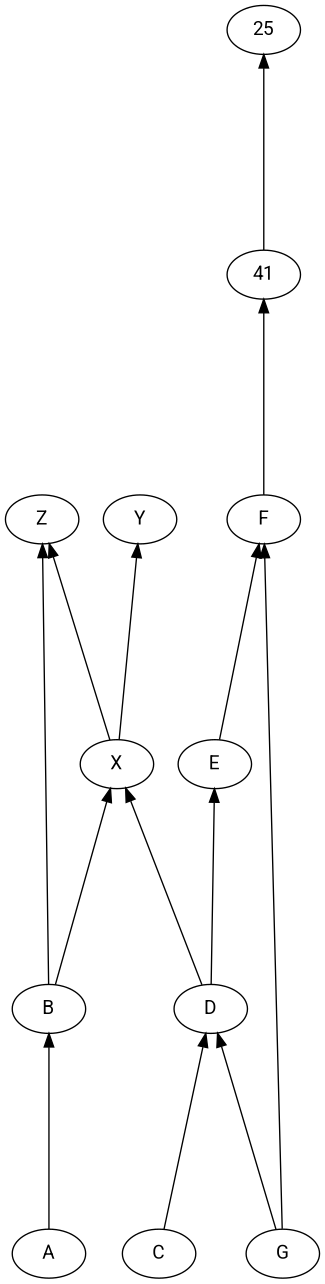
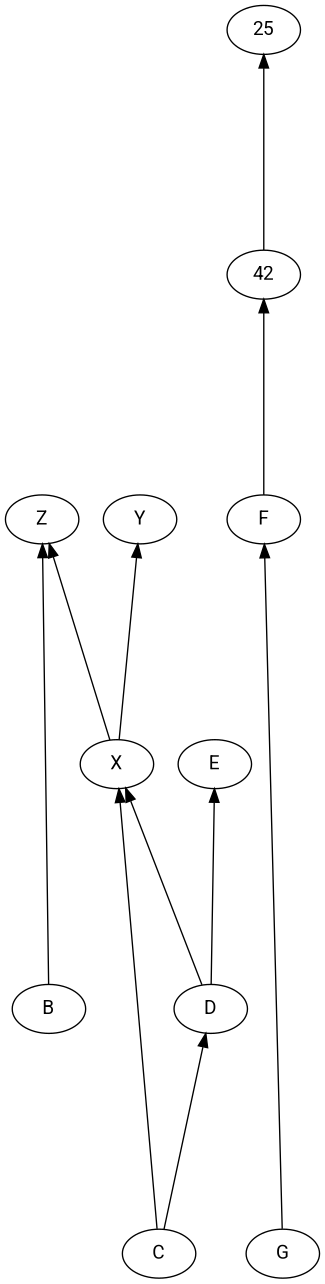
(264, 275) -> (264, 275)
(238, 649) -> none
(81, 893) -> (139, 1016)
(249, 1138) -> none
(49, 1254) -> none
